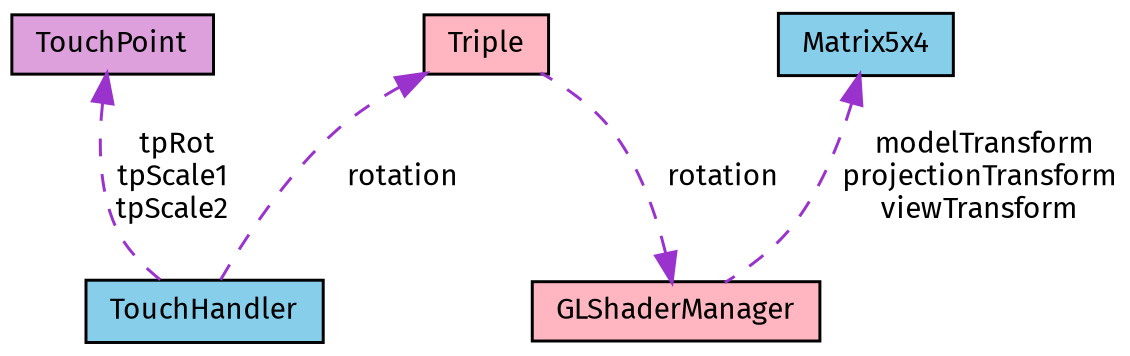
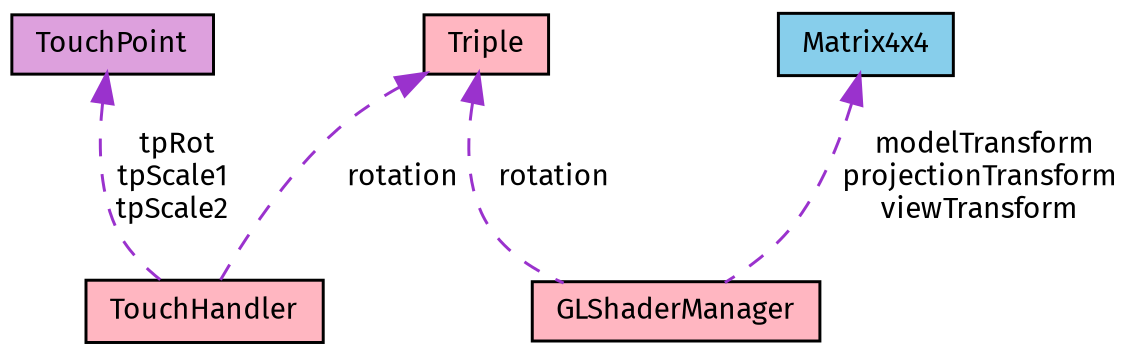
(866, 44) -> (866, 44)
(624, 148) -> (481, 212)
(205, 311) -> (205, 311)
